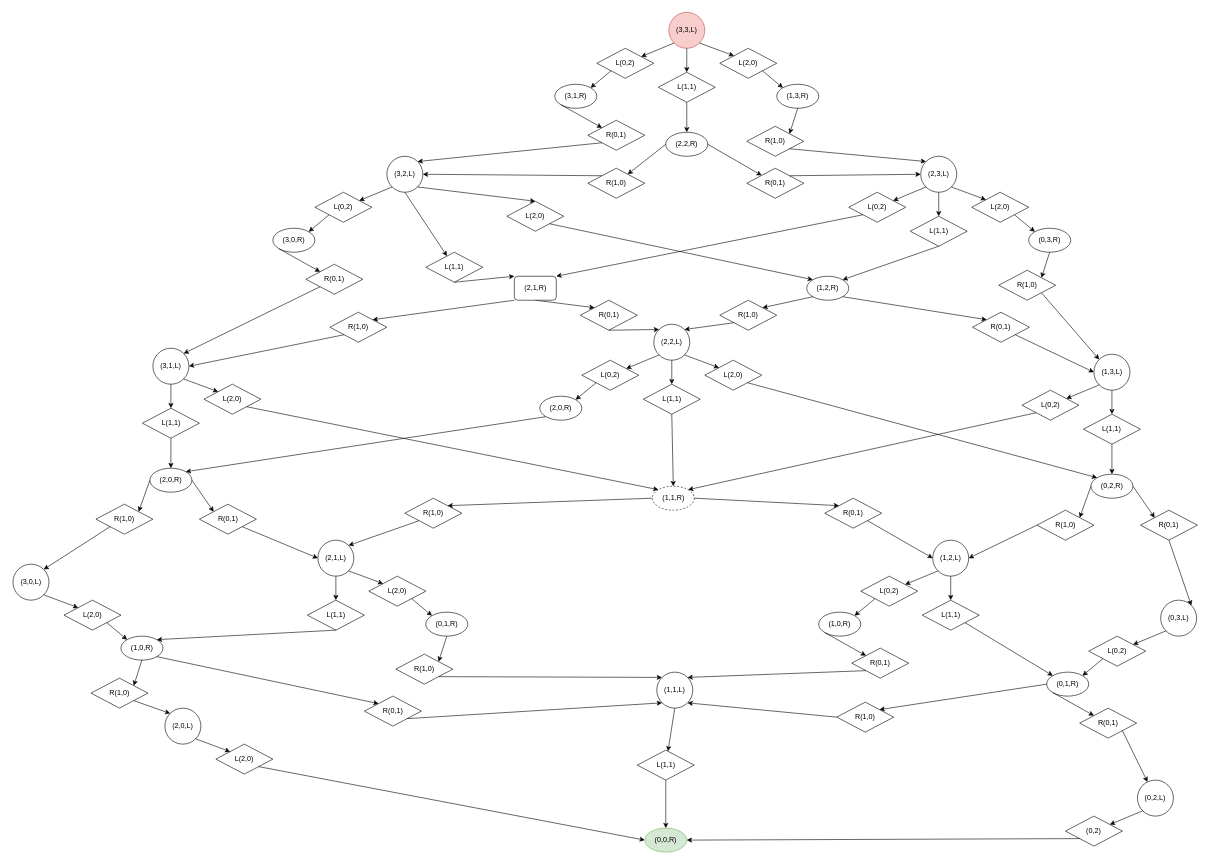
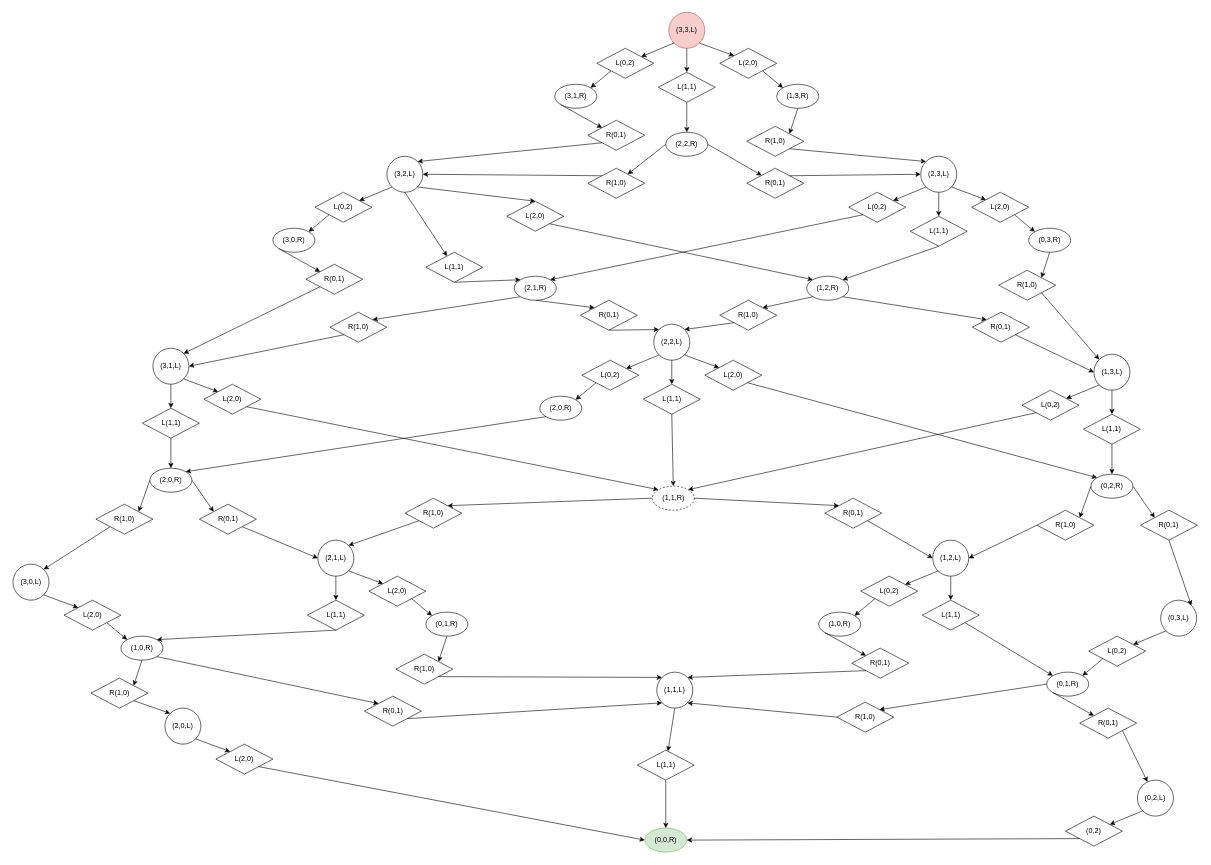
(535, 288) -> (535, 288)
